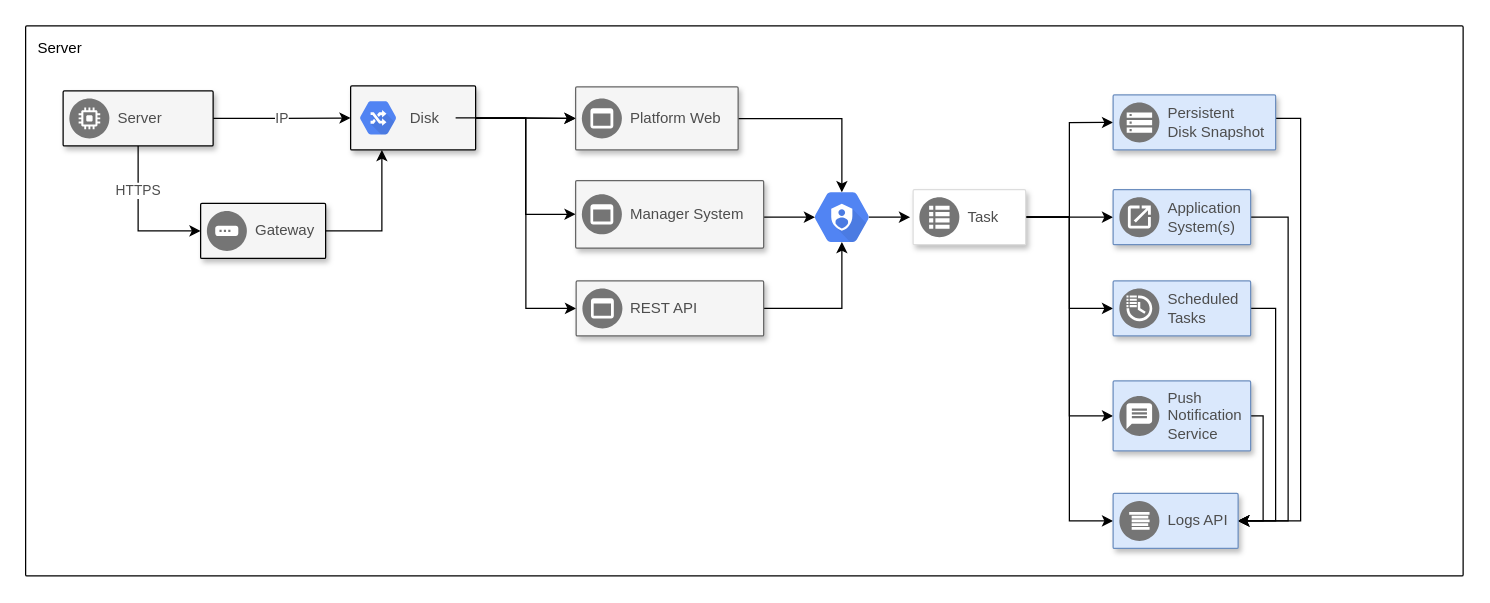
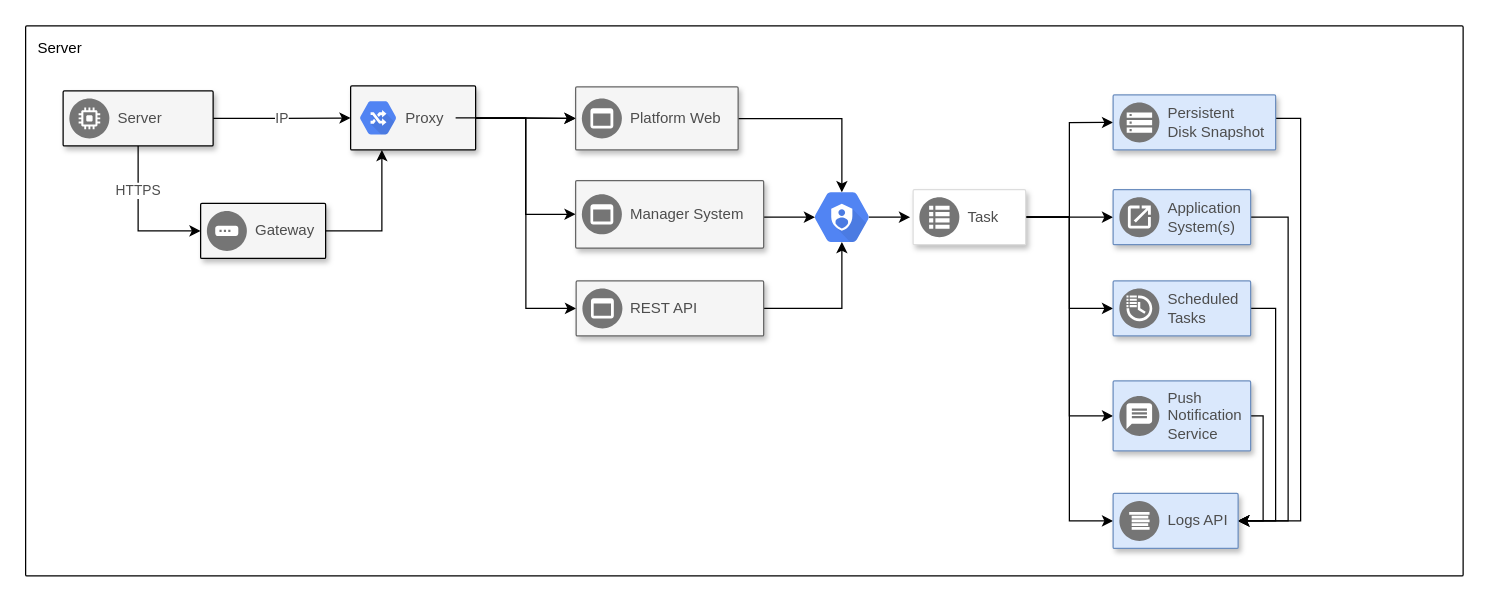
(425, 118) -> (425, 118)
